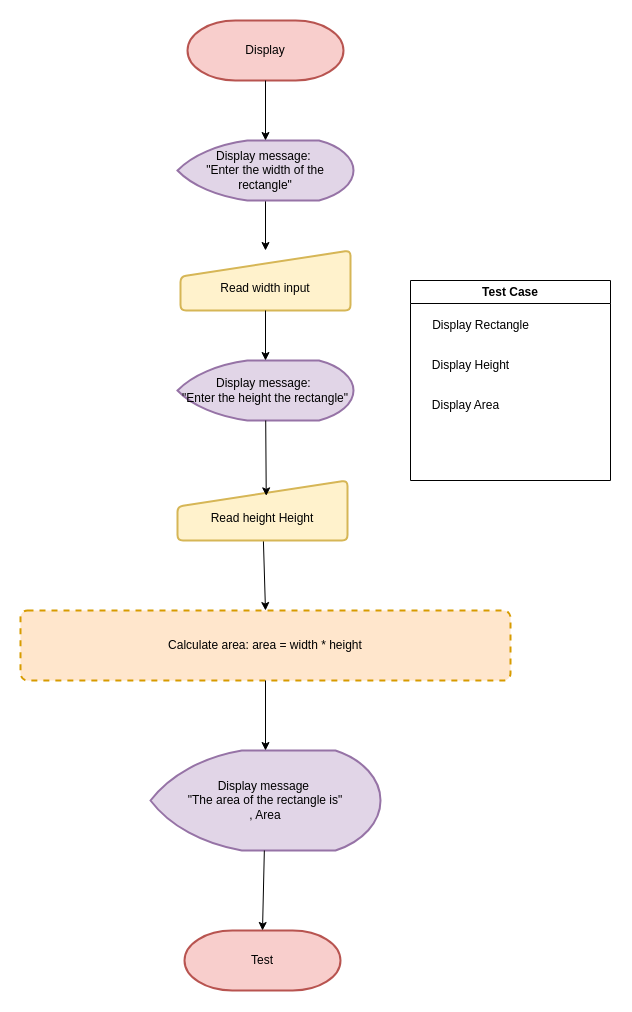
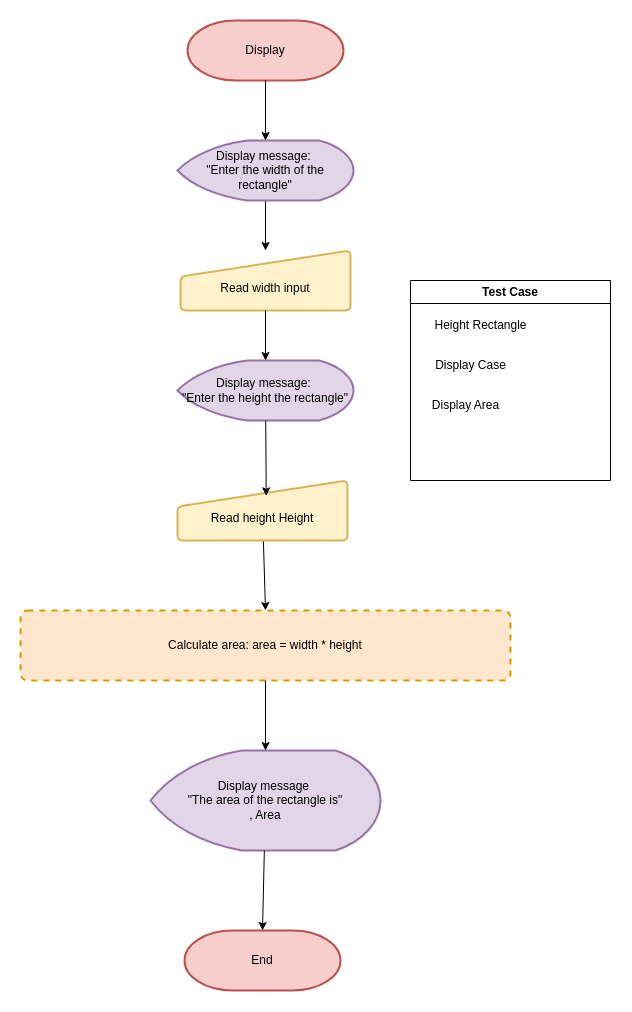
(481, 326) -> (481, 326)
(471, 366) -> (471, 366)
(263, 961) -> (263, 961)
